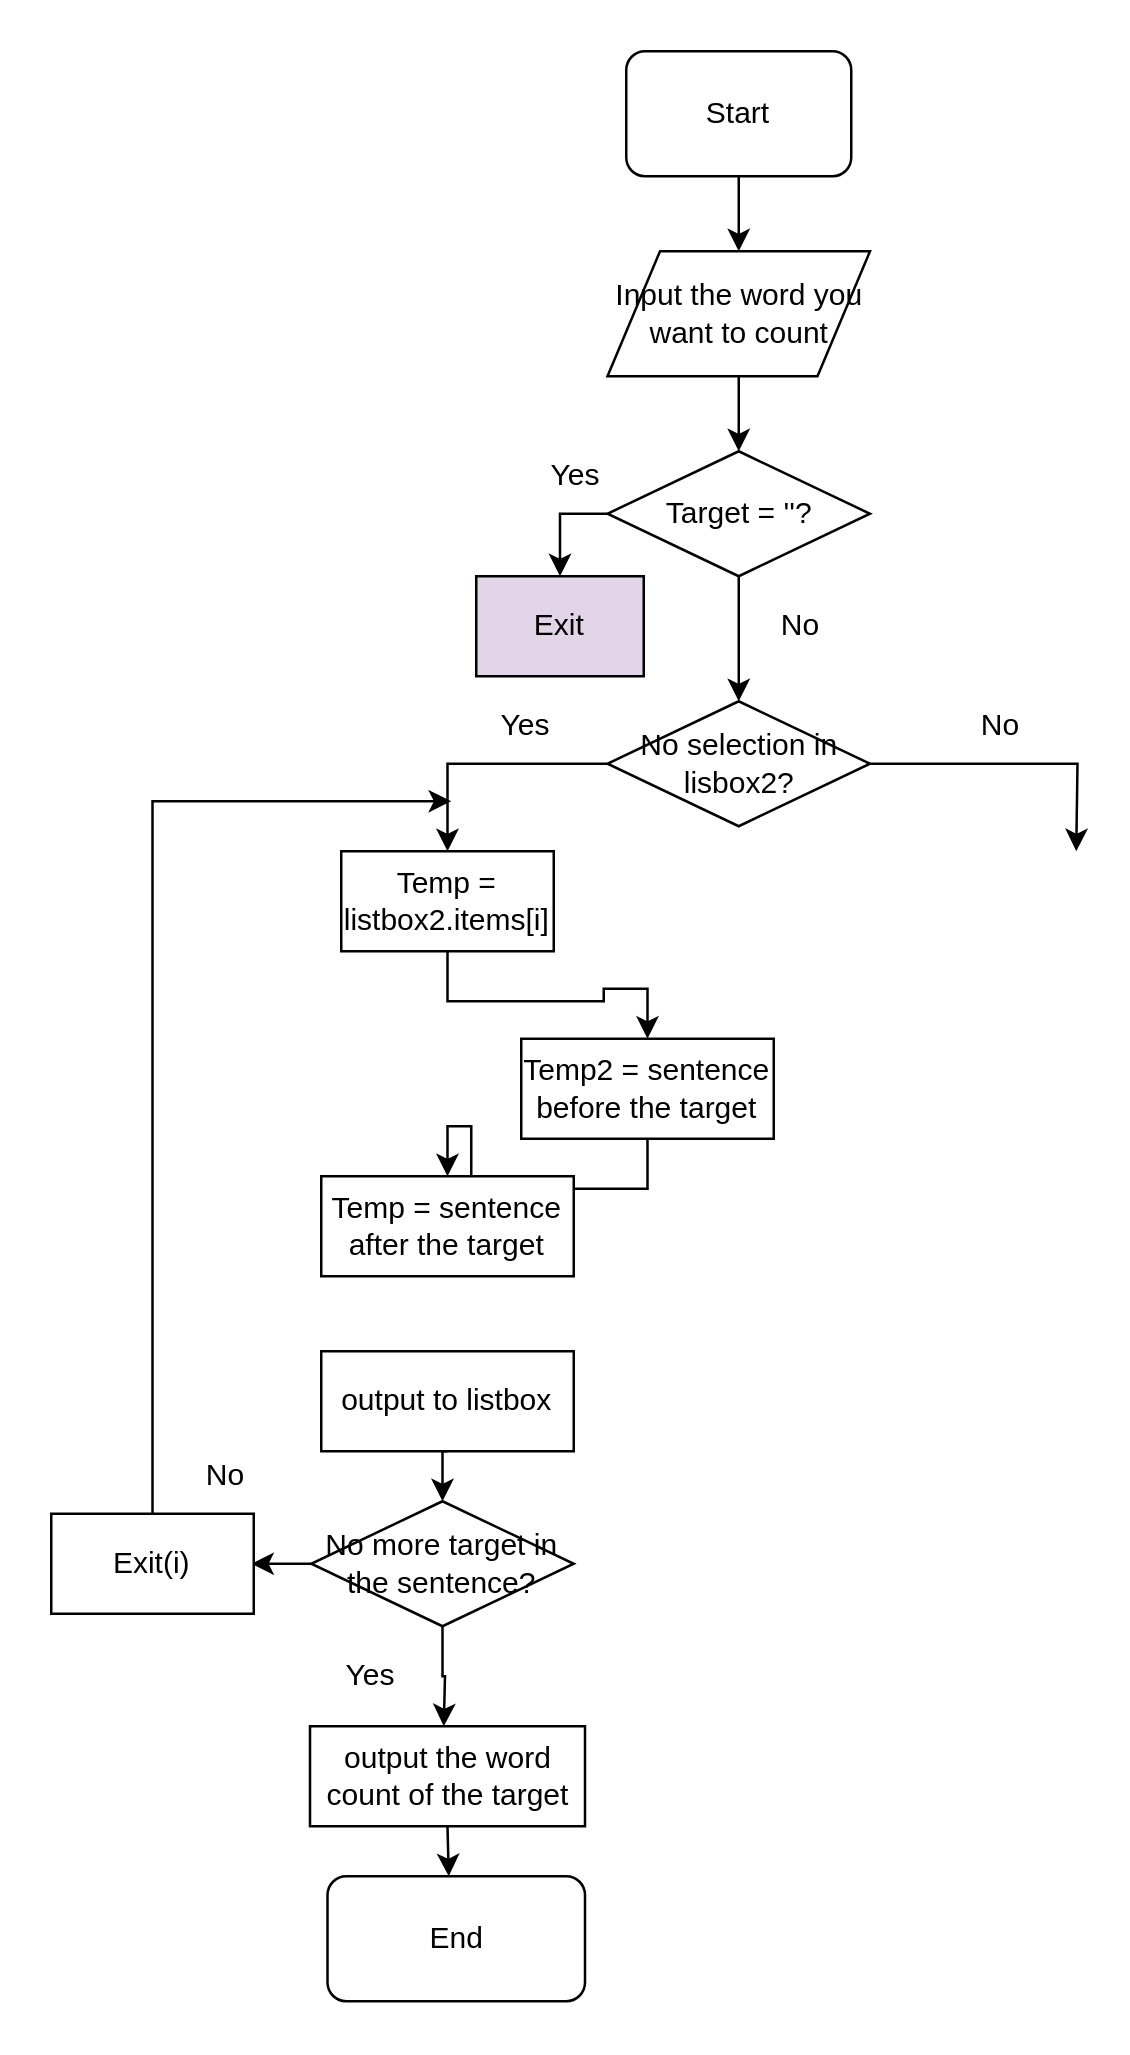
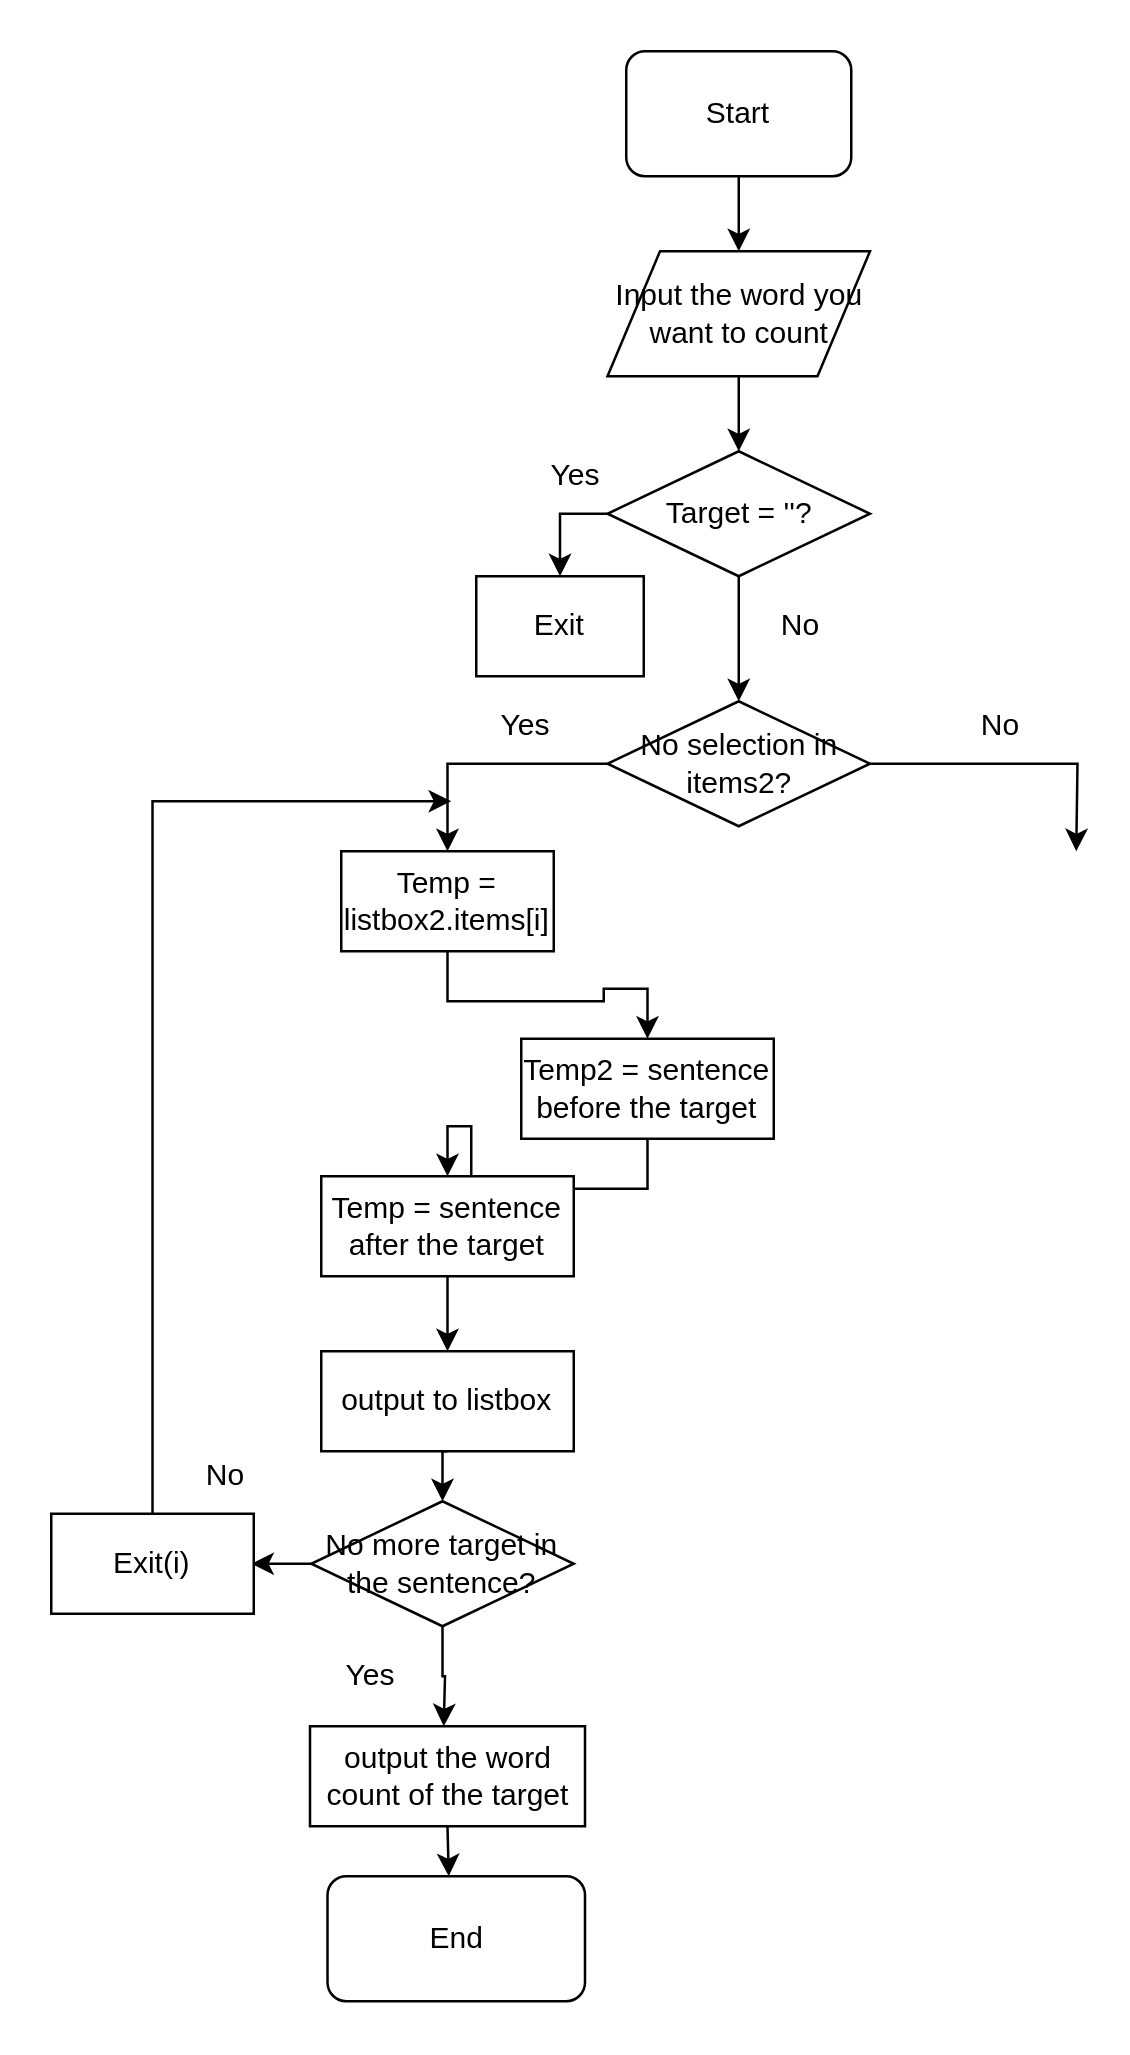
(560, 626) -> (560, 626)
(740, 764) -> (740, 764)
none -> (448, 1305)
